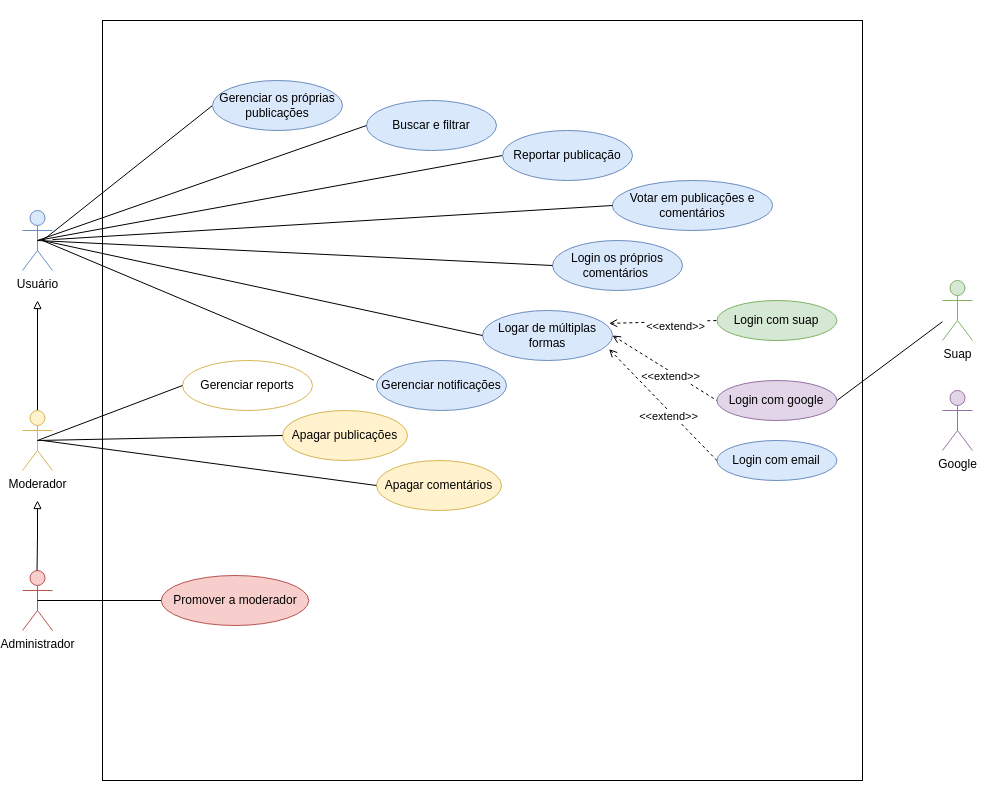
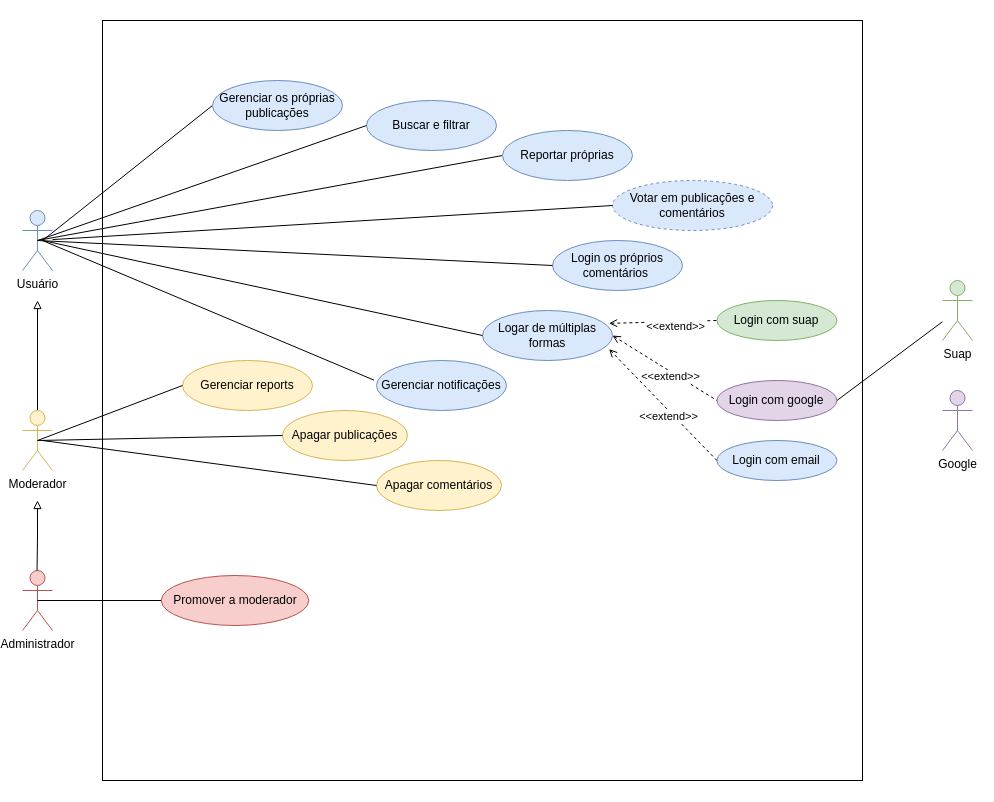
(568, 156) -> (568, 156)
(693, 206) -> (693, 206)
(248, 386) -> (248, 386)
